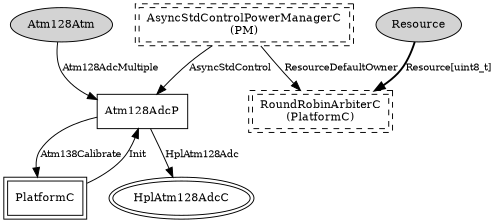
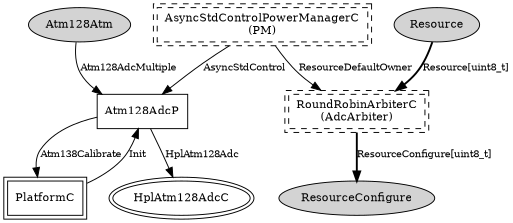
(321, 111) -> (357, 111)
none -> (357, 198)
